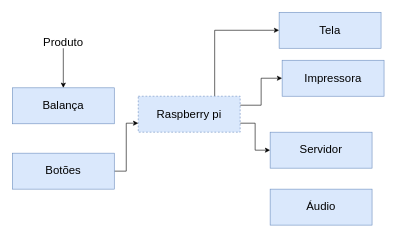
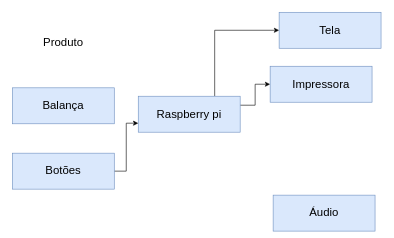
(333, 78) -> (321, 84)
(63, 82) -> none
(189, 114) -> (189, 114)
(254, 123) -> none
(321, 150) -> none
(321, 207) -> (324, 213)
